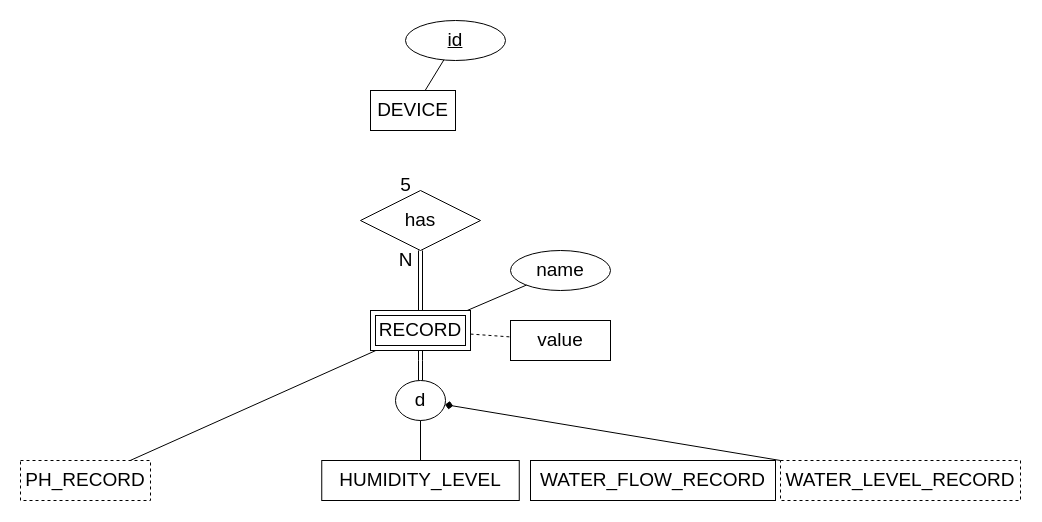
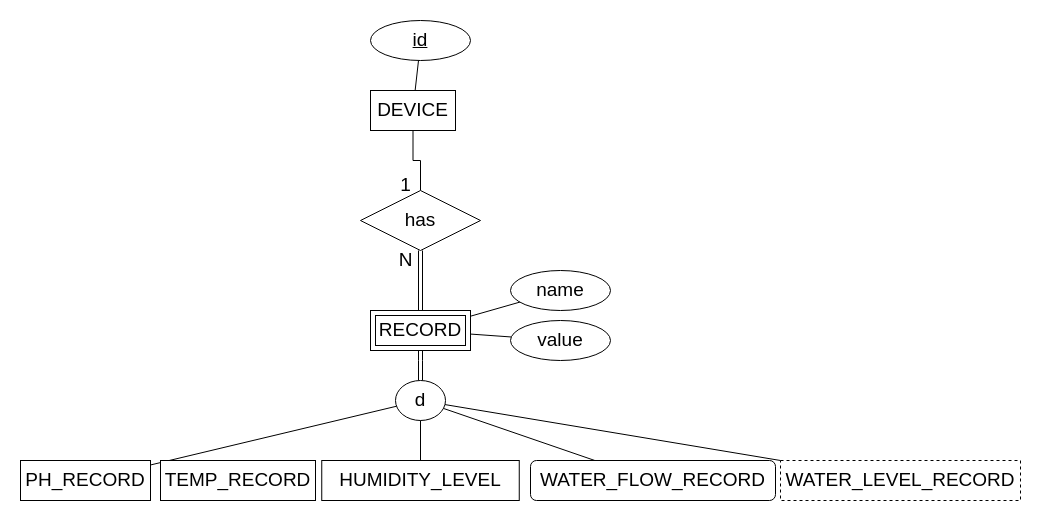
(456, 41) -> (421, 41)
none -> (416, 161)
(406, 186) -> (406, 186)
(561, 271) -> (561, 291)
(491, 336) -> (491, 336)
(561, 341) -> (561, 341)
(253, 406) -> (274, 436)
(453, 406) -> (449, 405)
none -> (519, 434)
(86, 481) -> (86, 481)
none -> (238, 481)
(653, 481) -> (653, 481)
